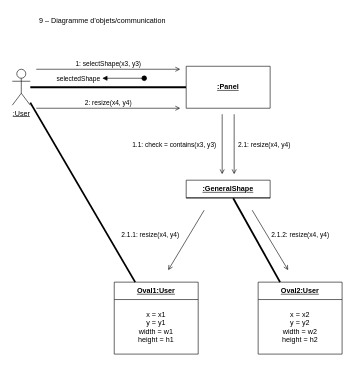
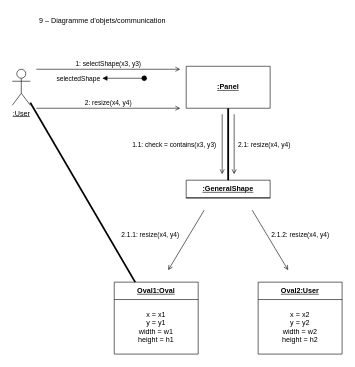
(108, 87) -> none
none -> (228, 145)
(257, 241) -> none
(156, 291) -> (156, 291)
